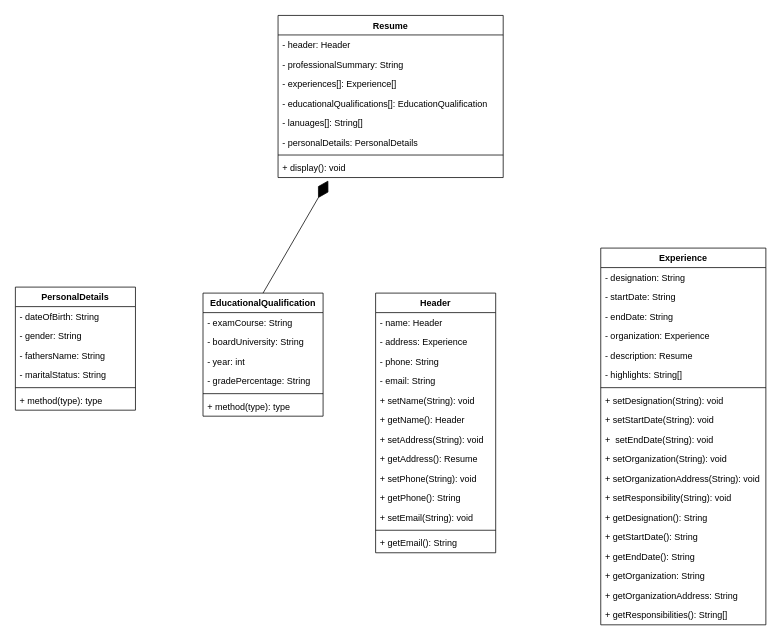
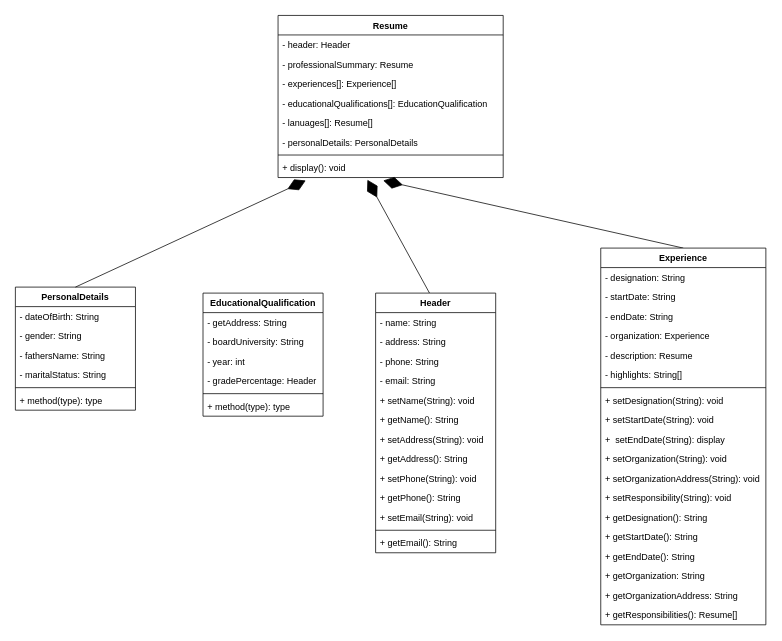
(348, 65) -> (349, 65)
(332, 123) -> (333, 123)
none -> (541, 216)
none -> (182, 238)
(291, 245) -> none
none -> (403, 245)
(253, 323) -> (253, 323)
(411, 323) -> (410, 323)
(428, 342) -> (418, 342)
(265, 381) -> (266, 381)
(424, 420) -> (423, 420)
(667, 440) -> (673, 440)
(431, 459) -> (430, 459)
(677, 615) -> (678, 615)
